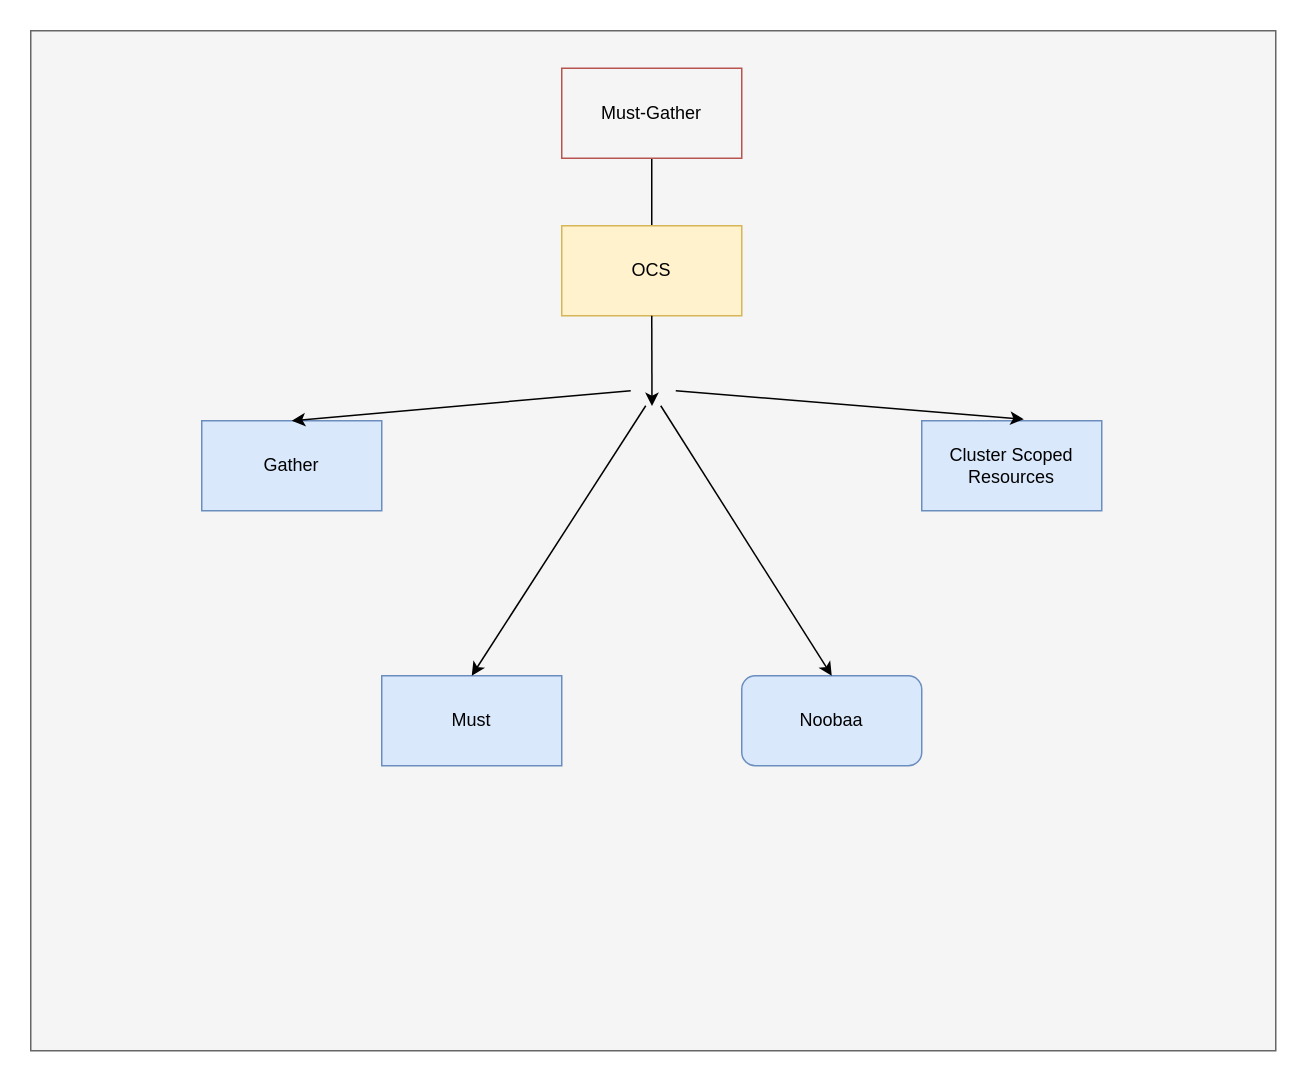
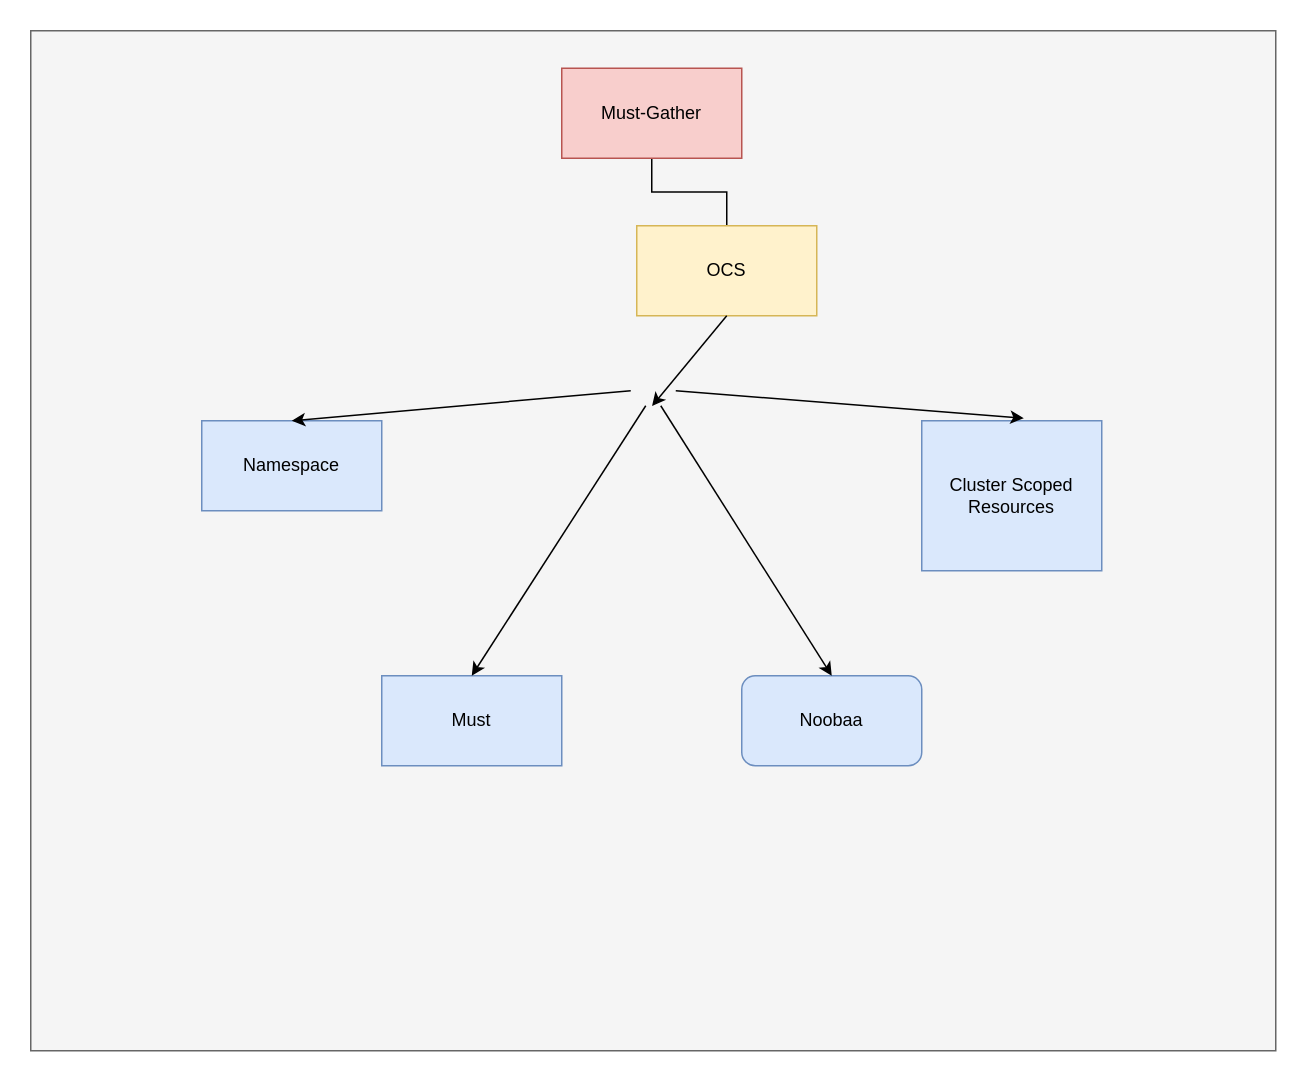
(652, 113) -> (652, 113)
(652, 271) -> (727, 271)
(292, 466) -> (292, 466)
(1012, 466) -> (1012, 496)
